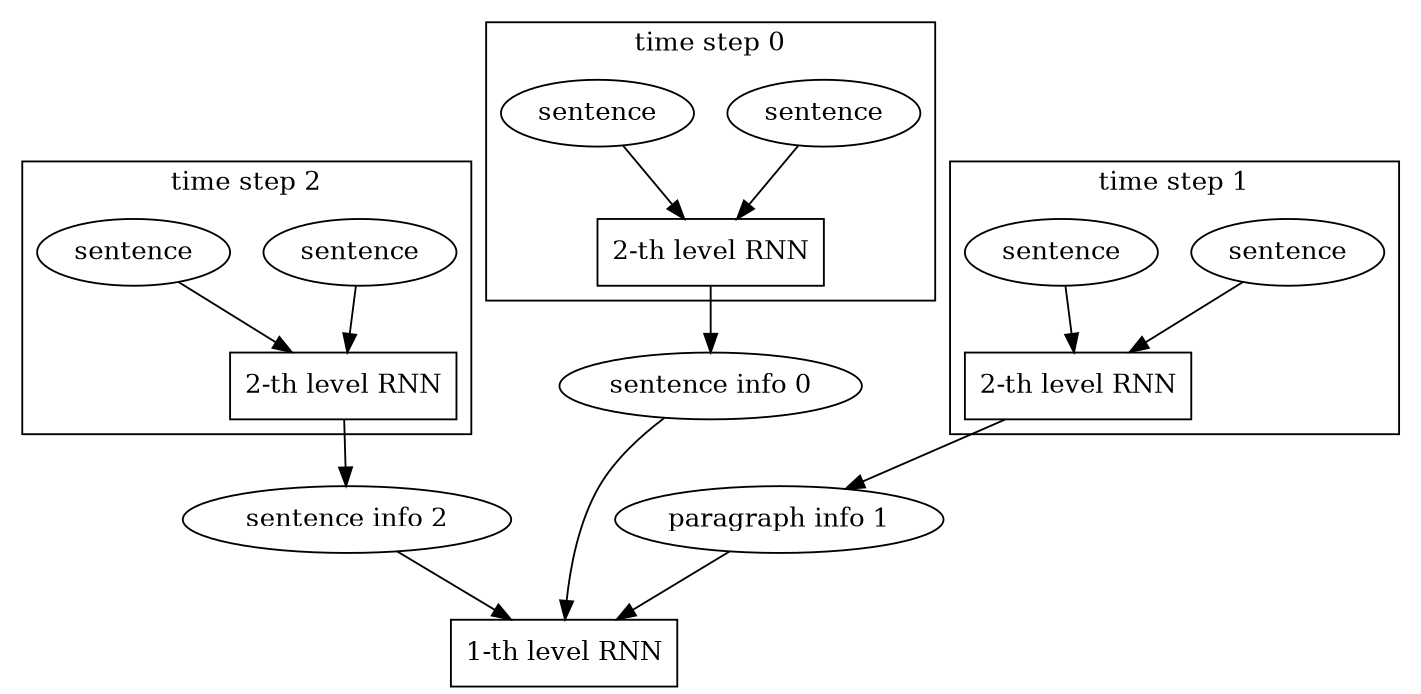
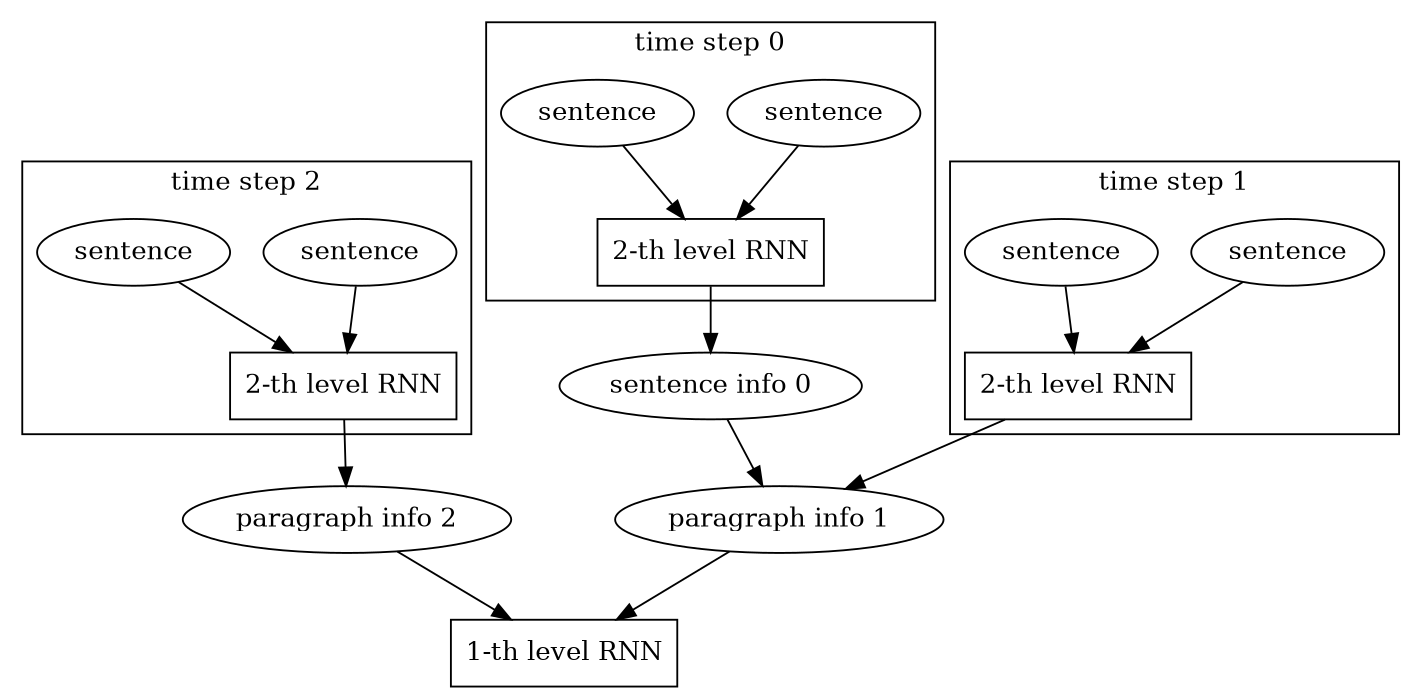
(593, 497) -> (740, 444)
(347, 520) -> (347, 520)
